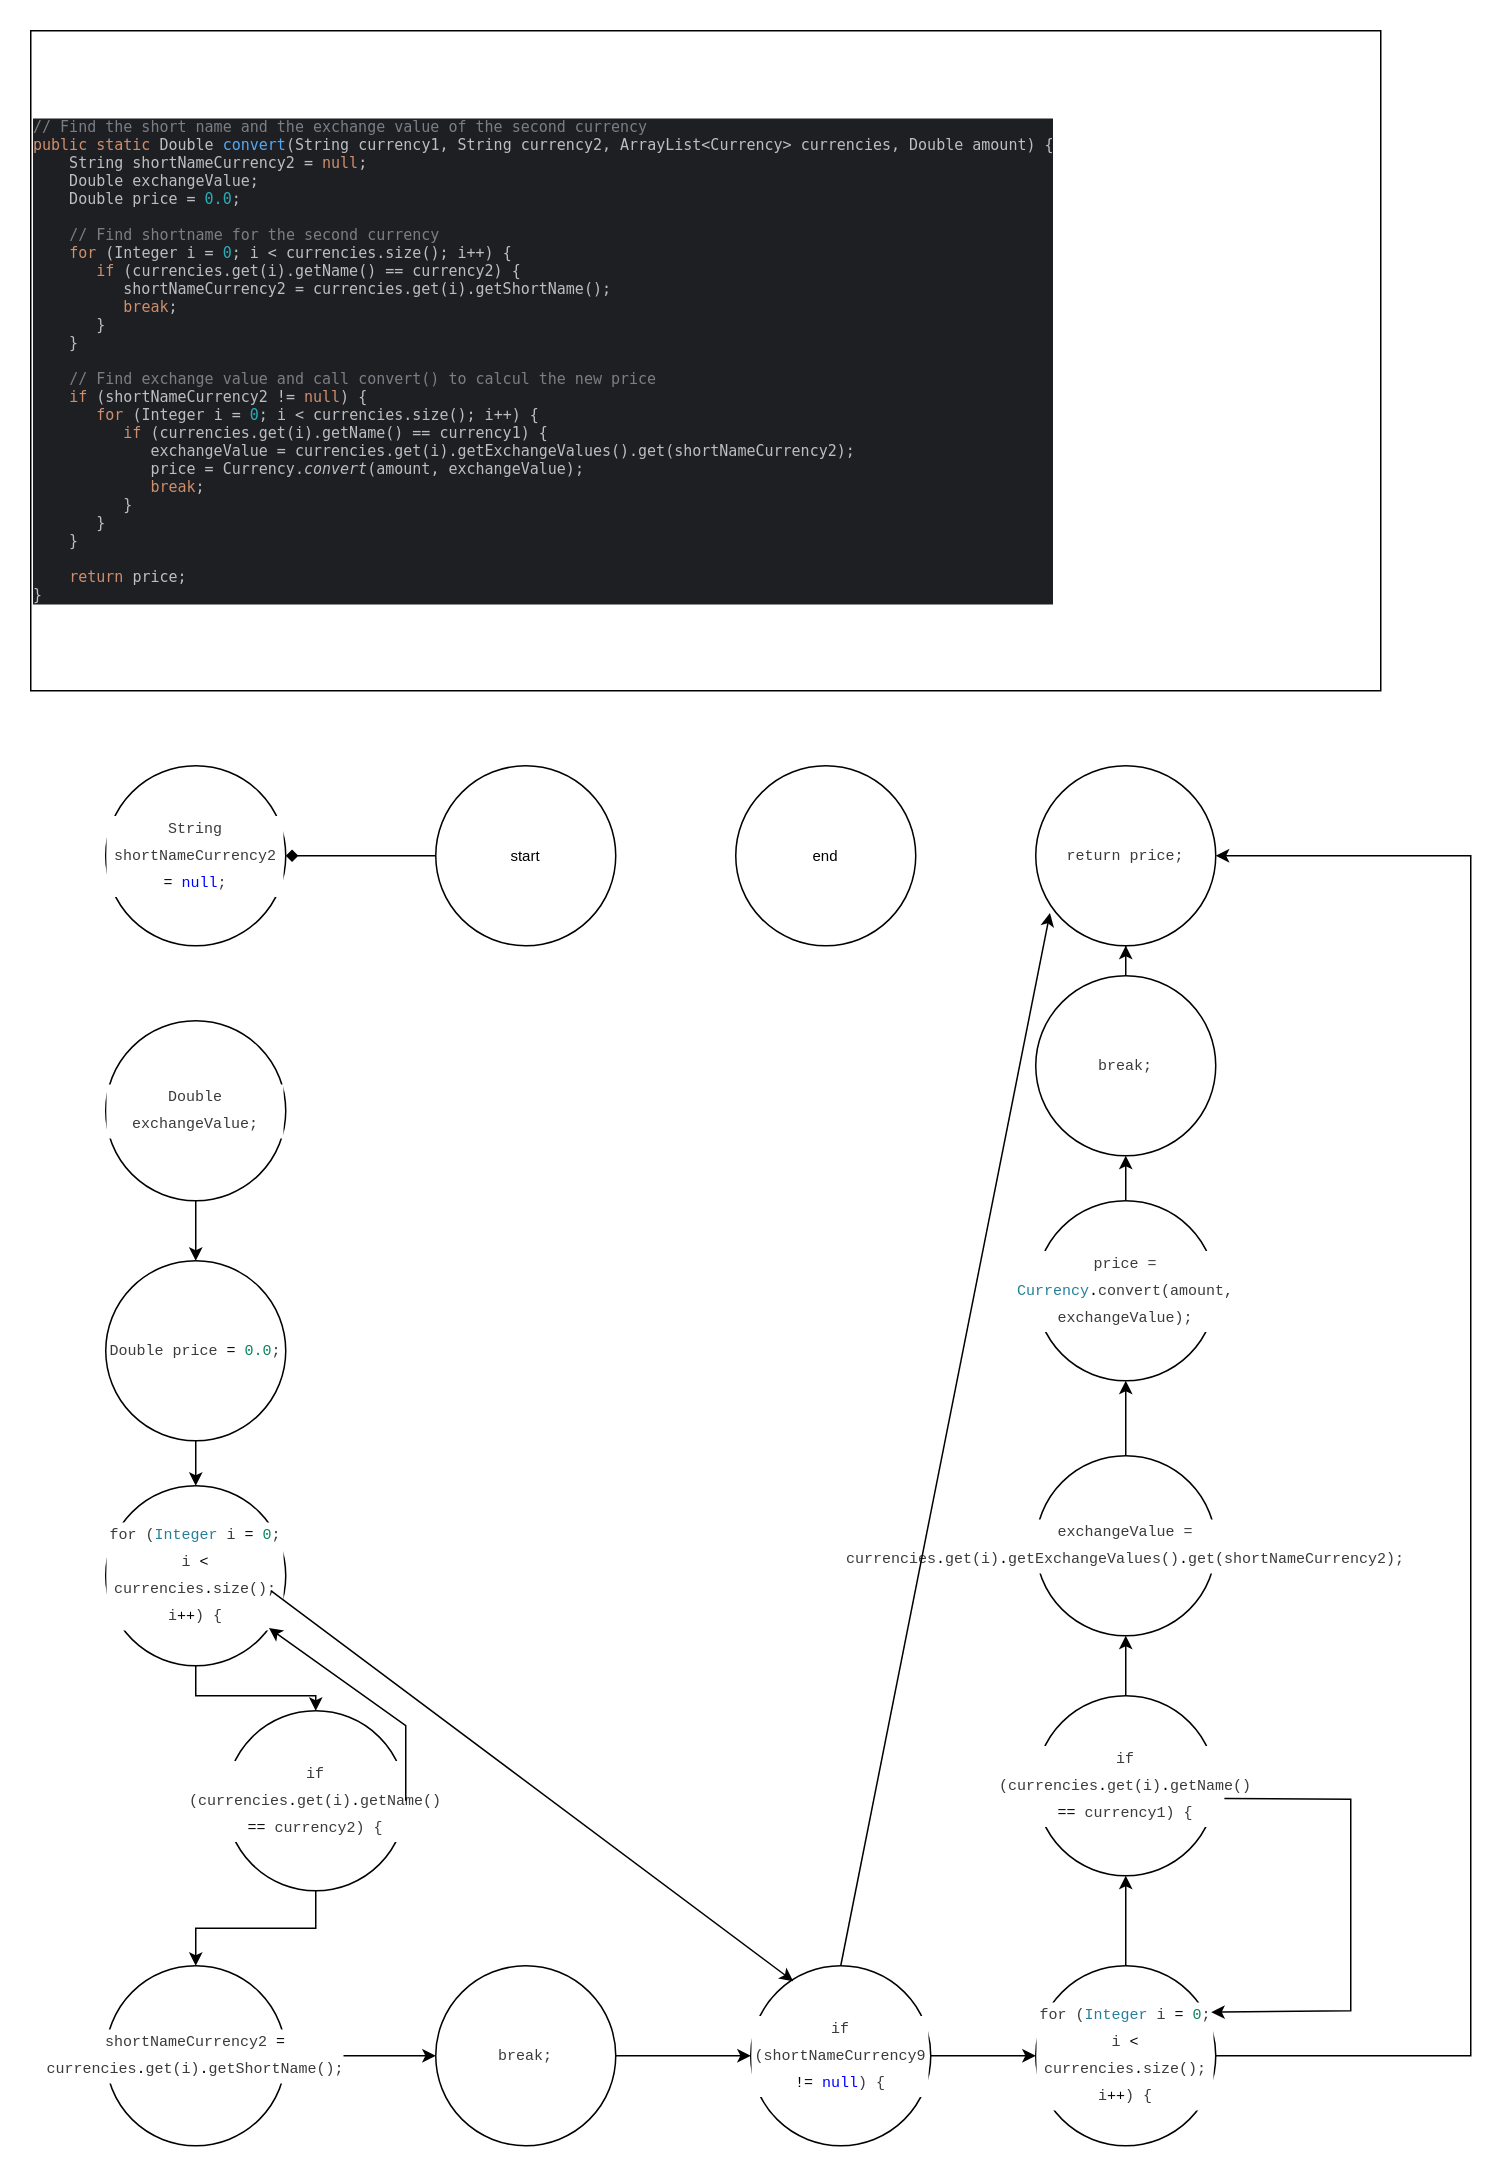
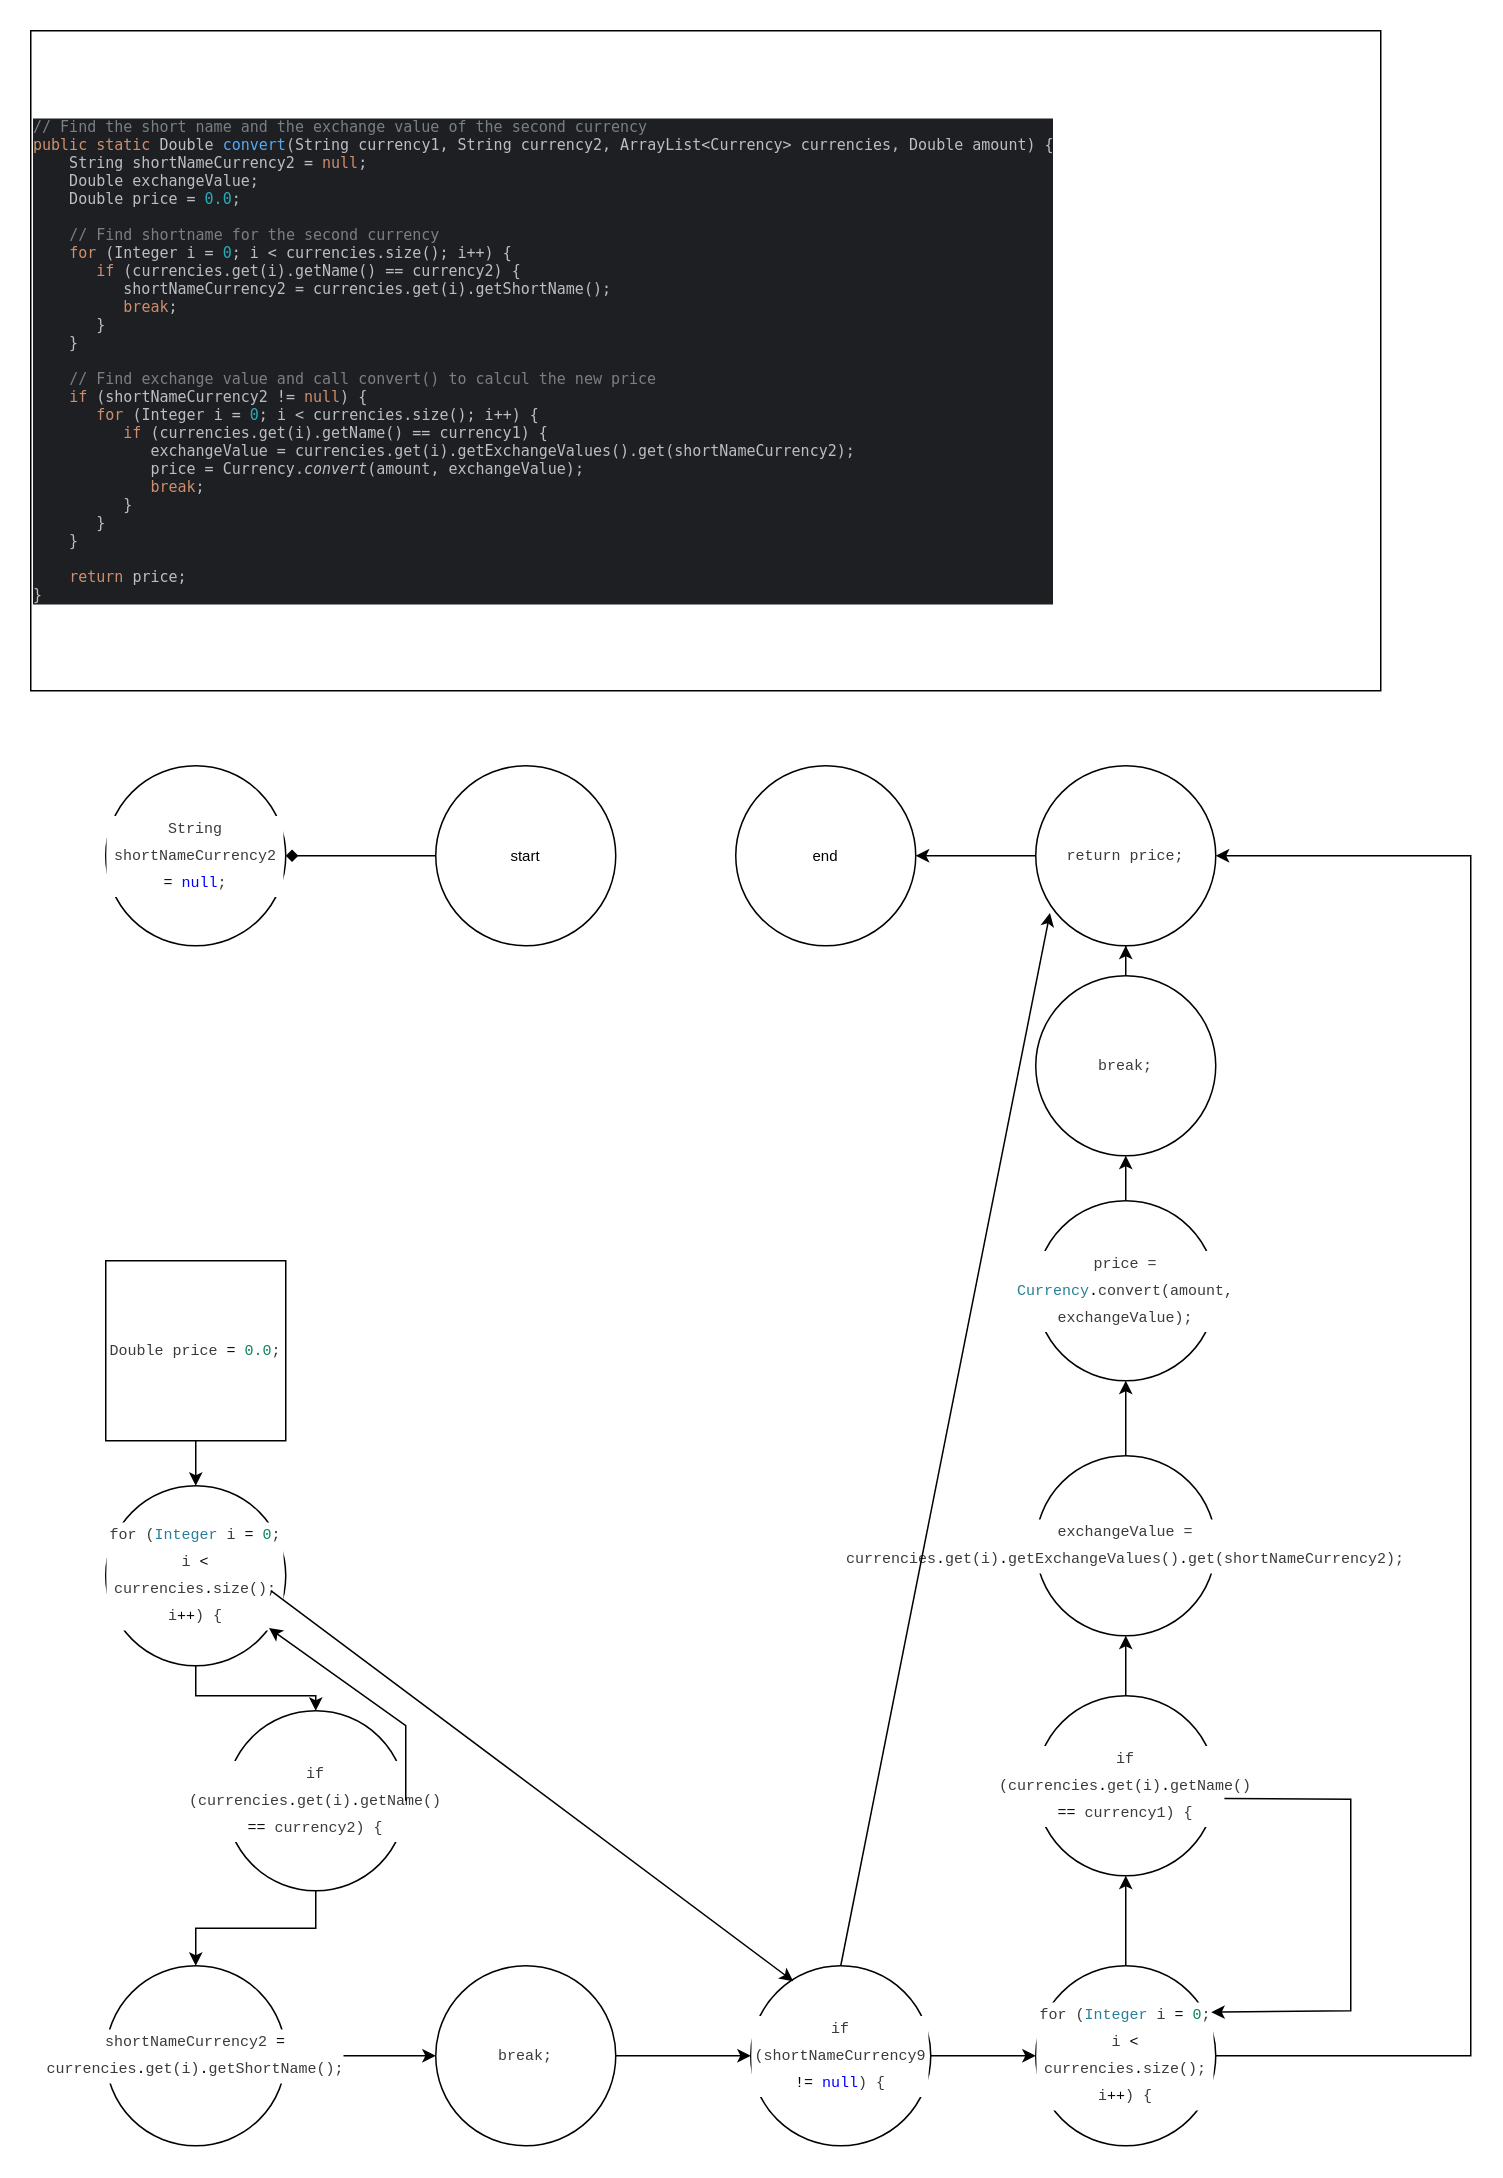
none -> (981, 856)
(196, 1111) -> none
(196, 1226) -> none
(196, 1351) -> (196, 1351)
